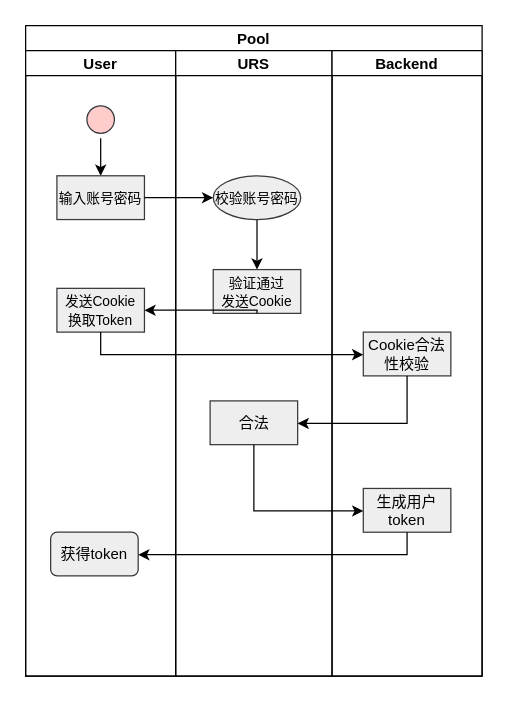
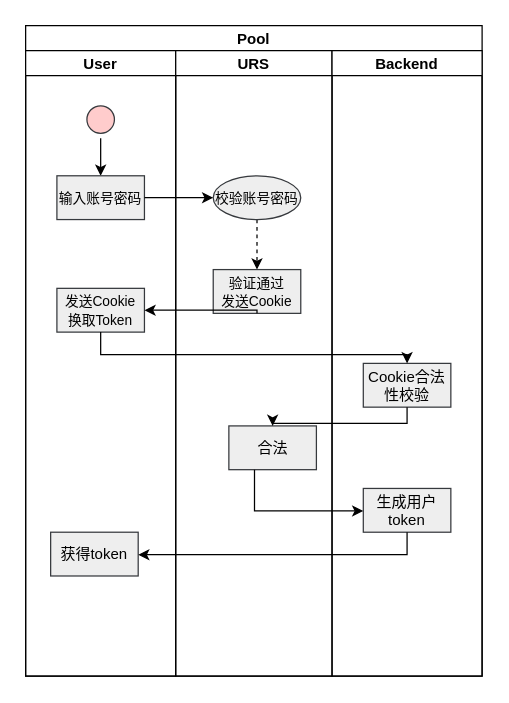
(257, 239) -> (257, 239)
(407, 354) -> (407, 385)
(254, 423) -> (273, 448)
(94, 554) -> (94, 554)
